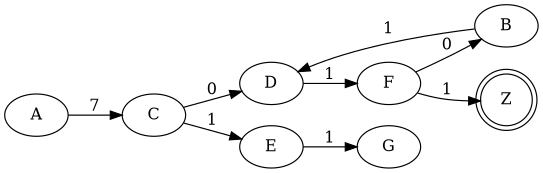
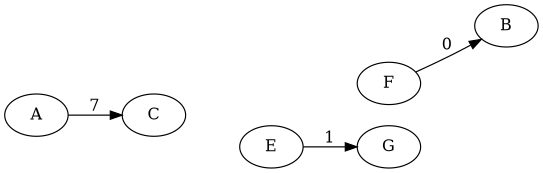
(271, 83) -> none
(506, 100) -> none
(207, 129) -> none
